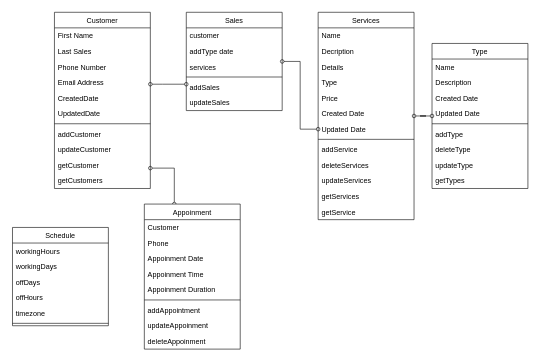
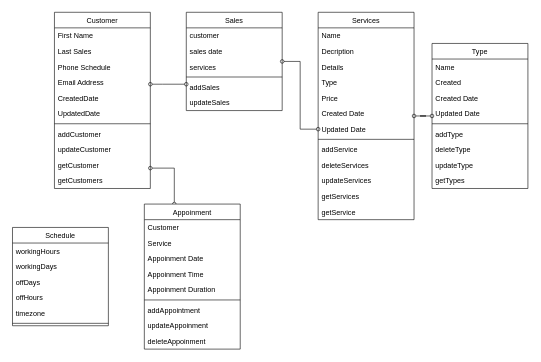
(213, 52) -> (208, 52)
(81, 67) -> (84, 67)
(456, 83) -> (450, 83)
(158, 244) -> (161, 244)
